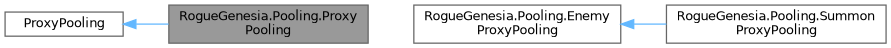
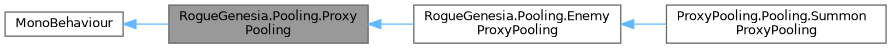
(64, 24) -> (64, 24)
none -> (397, 24)
(776, 24) -> (776, 24)
